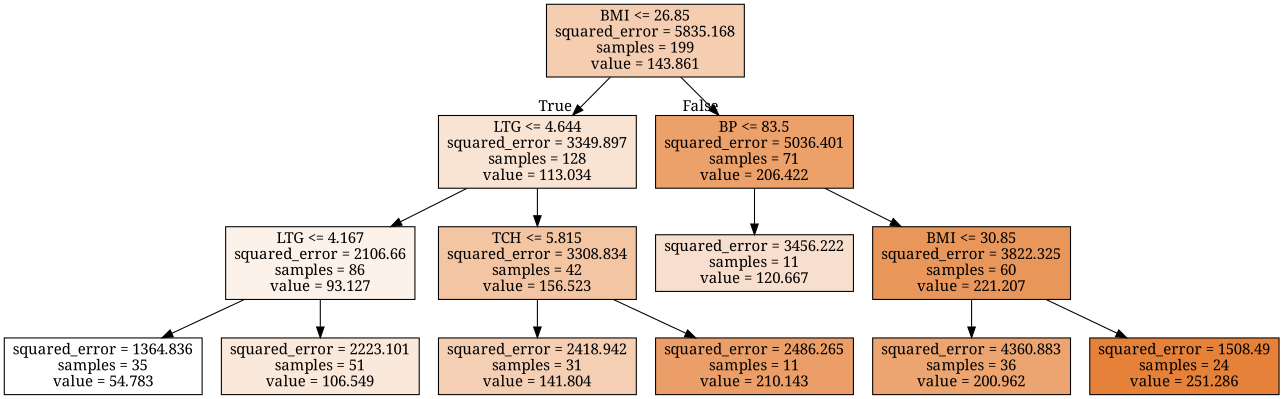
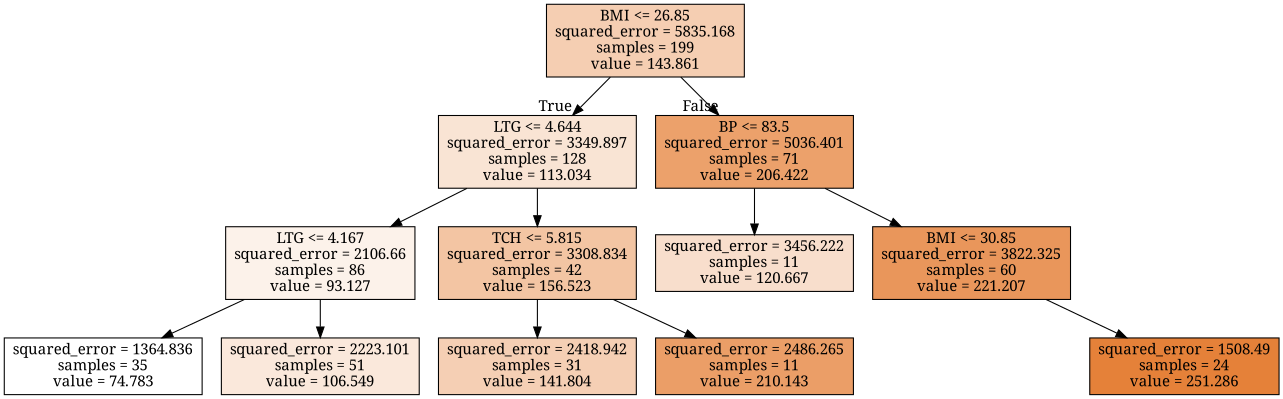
(103, 366) -> (103, 366)
(972, 366) -> none
